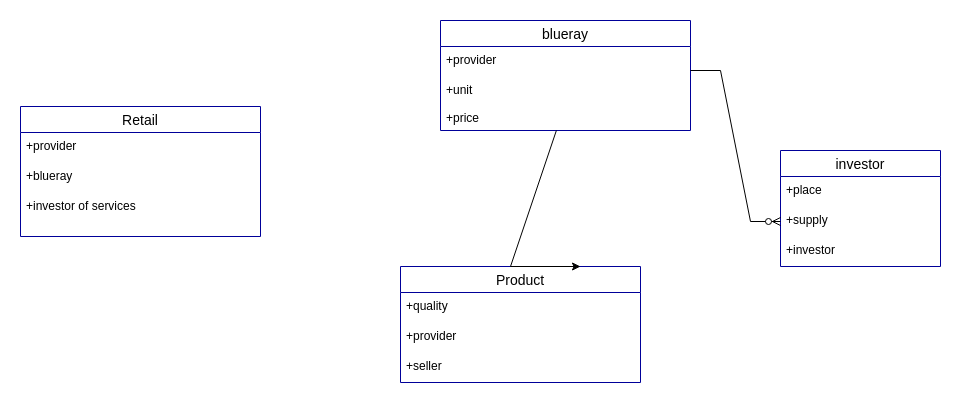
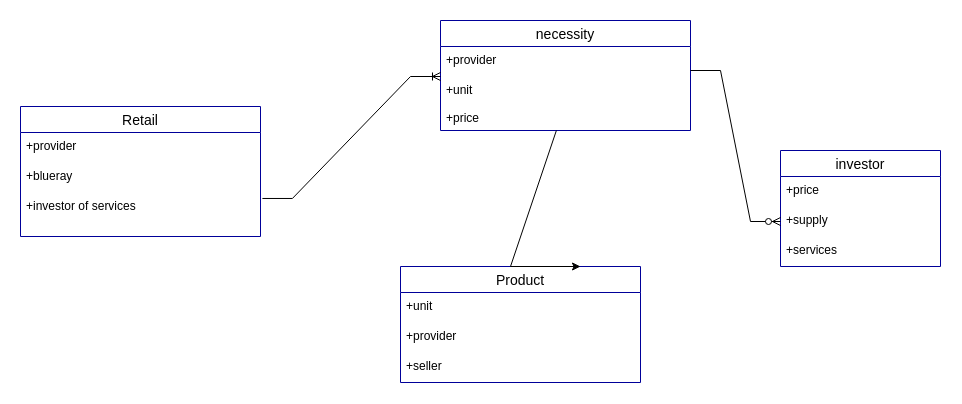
(565, 34) -> (565, 34)
none -> (350, 139)
(805, 190) -> (805, 190)
(815, 250) -> (815, 250)
(430, 306) -> (421, 306)
